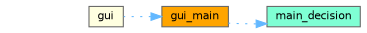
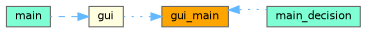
none -> (28, 17)
(242, 24) -> (253, 9)
